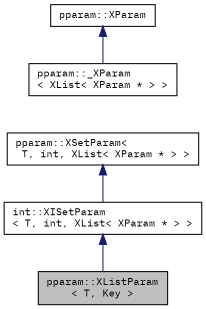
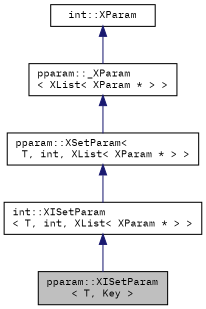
(103, 16) -> (103, 16)
none -> (103, 120)
(103, 288) -> (103, 288)
